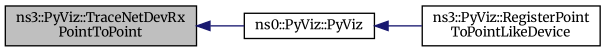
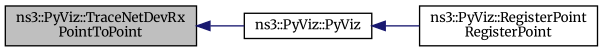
(309, 26) -> (308, 26)
(511, 26) -> (509, 26)
